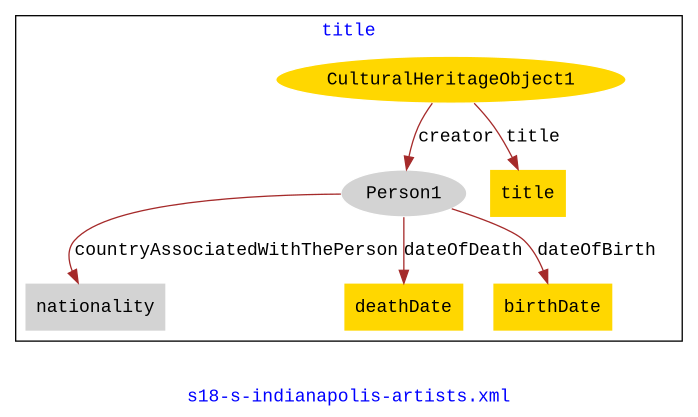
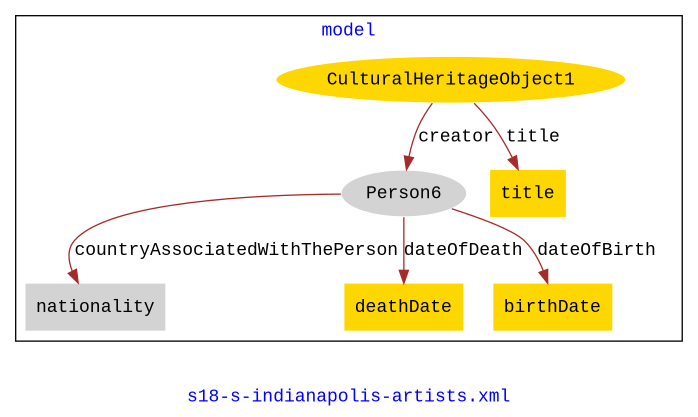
(349, 31) -> (349, 31)
(404, 193) -> (404, 193)
